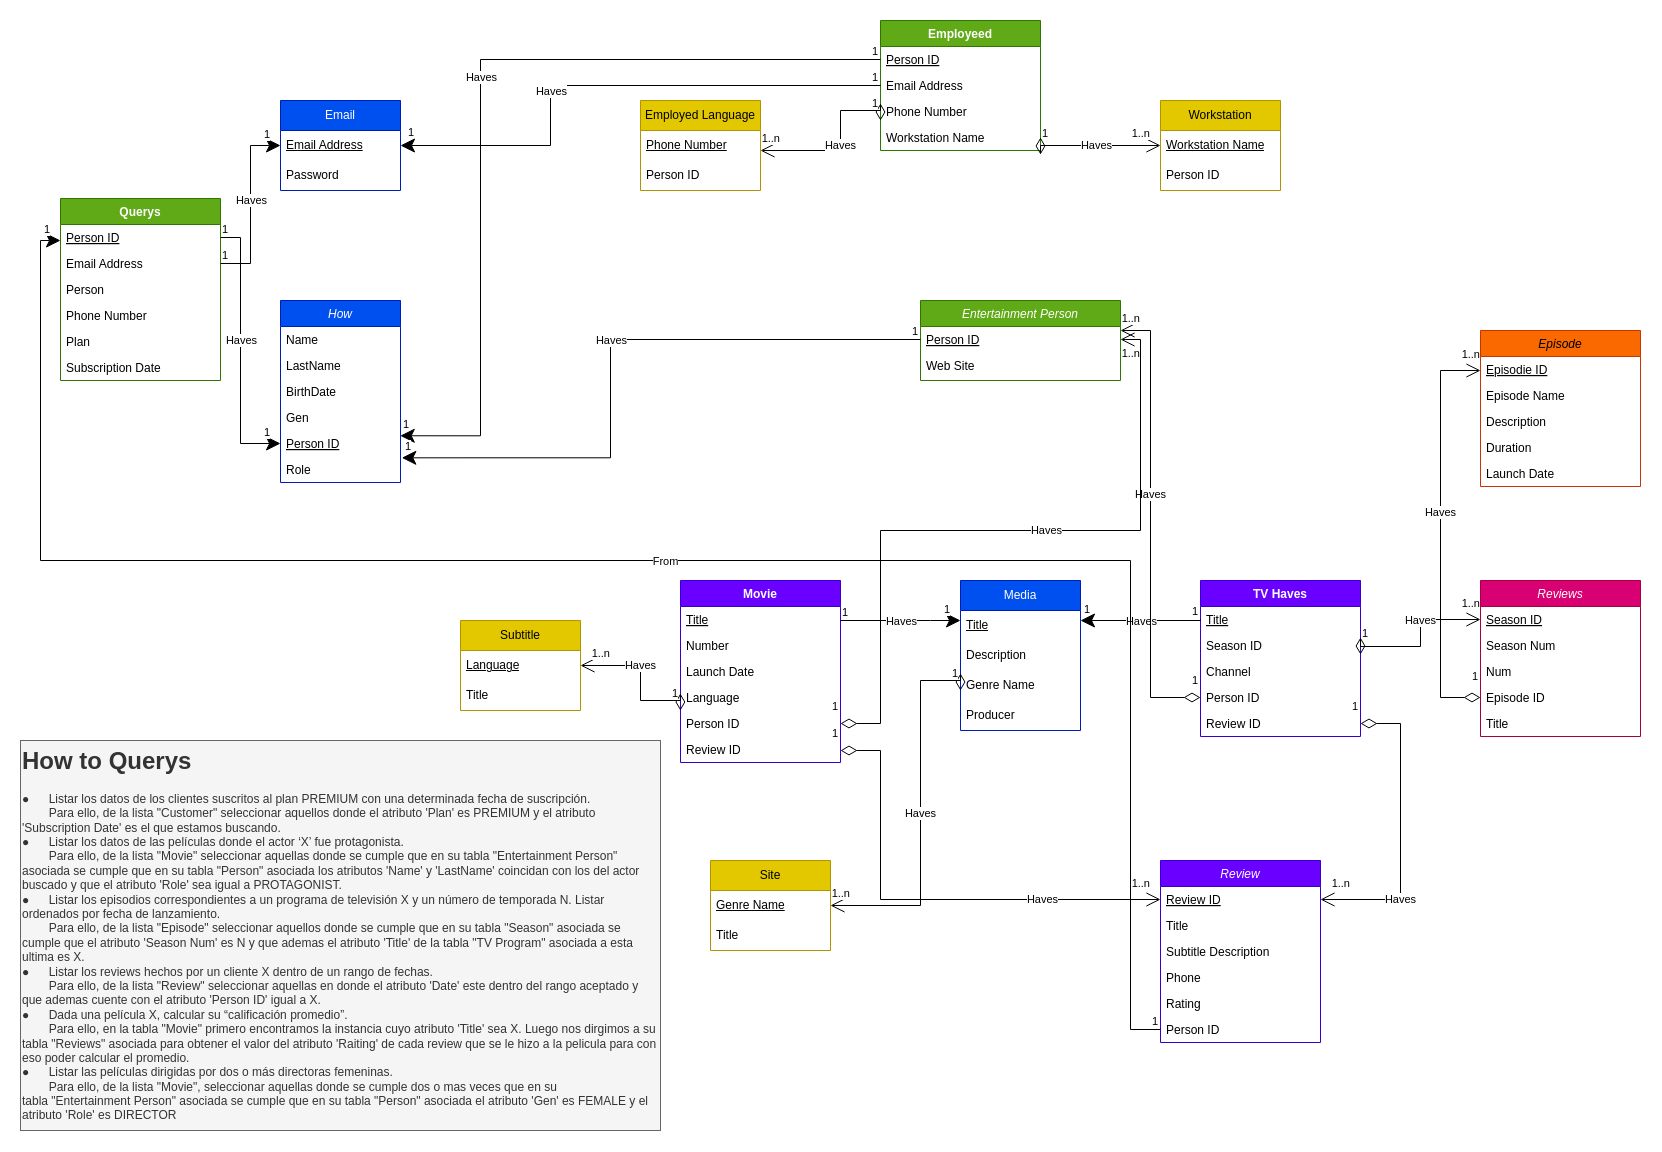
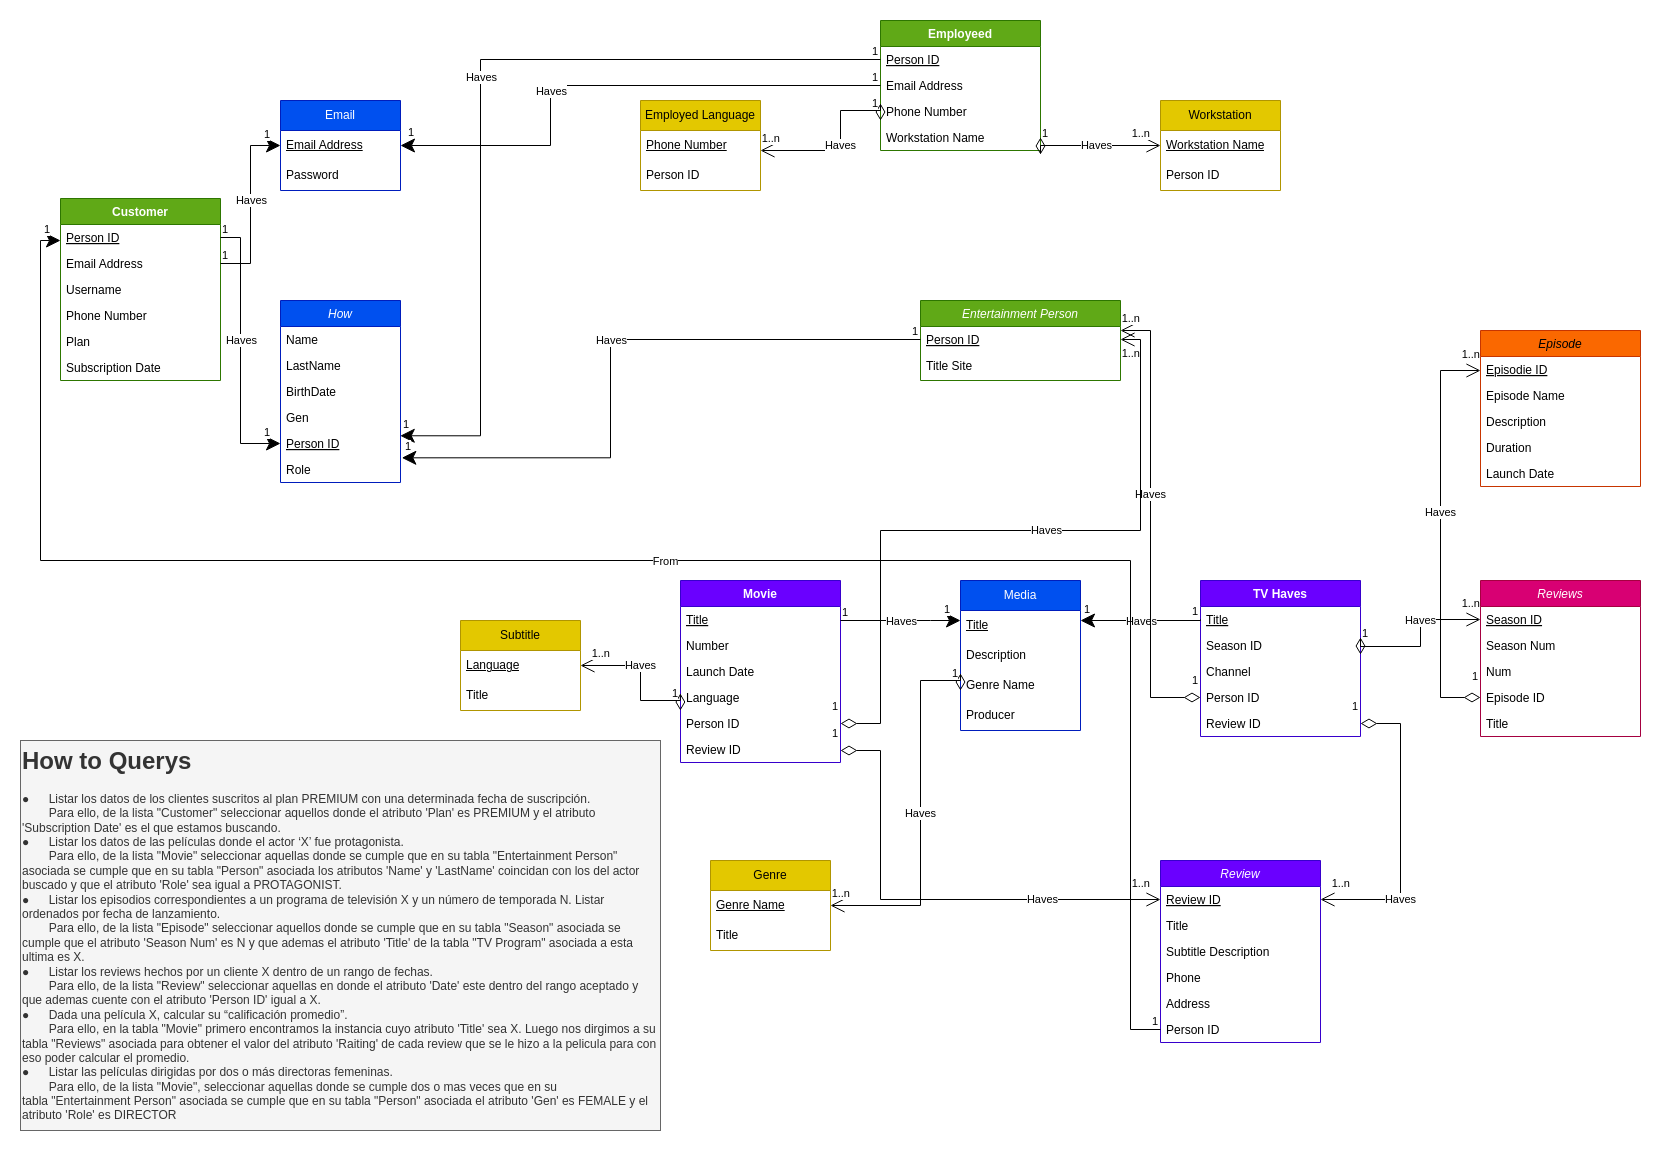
(140, 212) -> (140, 212)
(86, 290) -> (93, 290)
(950, 366) -> (953, 366)
(771, 876) -> (771, 876)
(1185, 1004) -> (1190, 1004)
